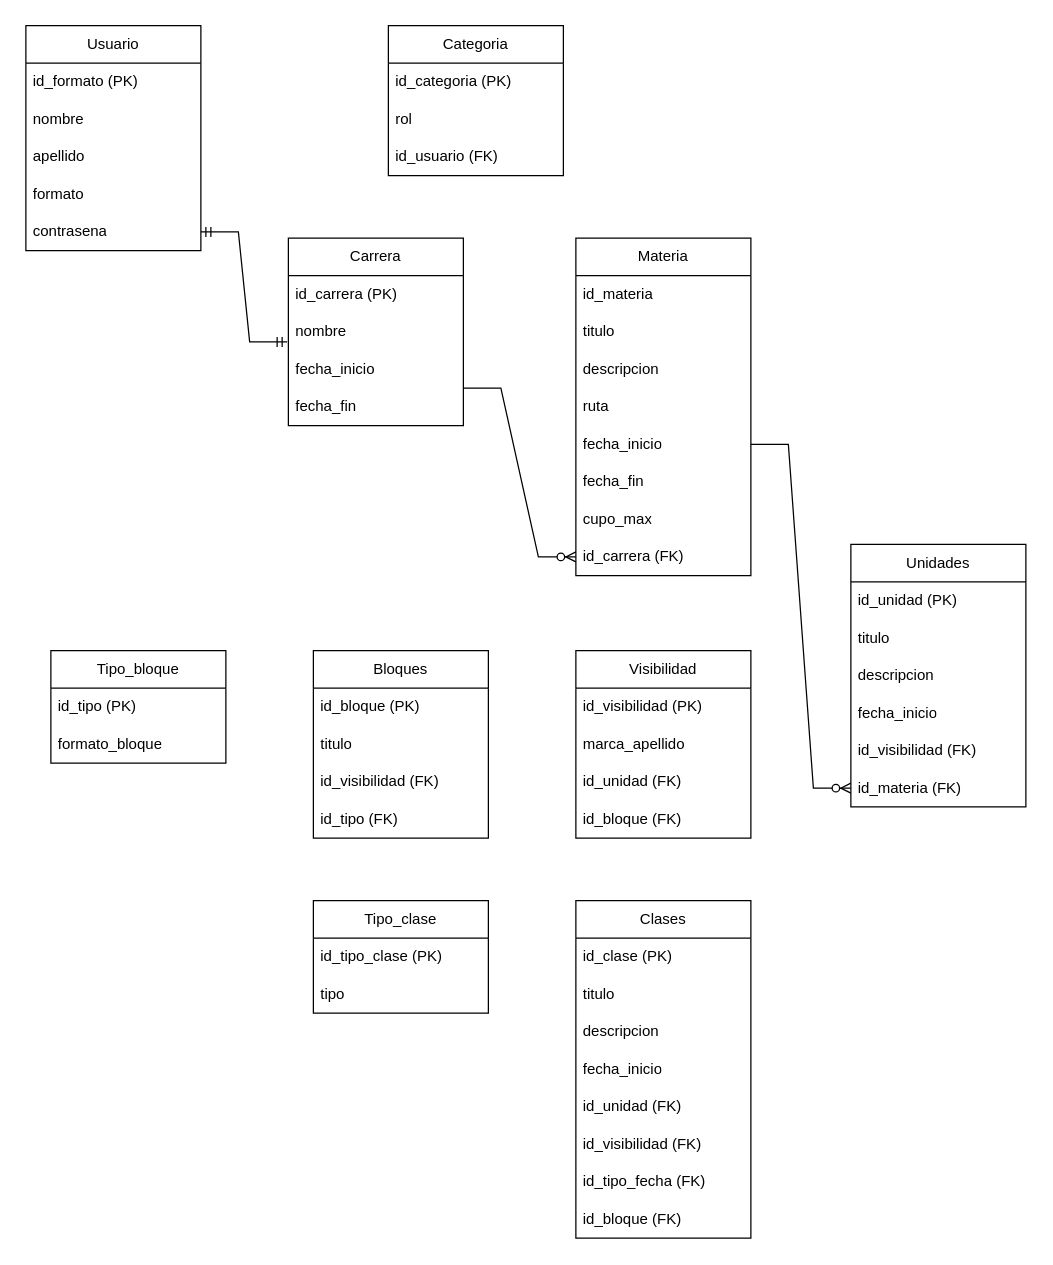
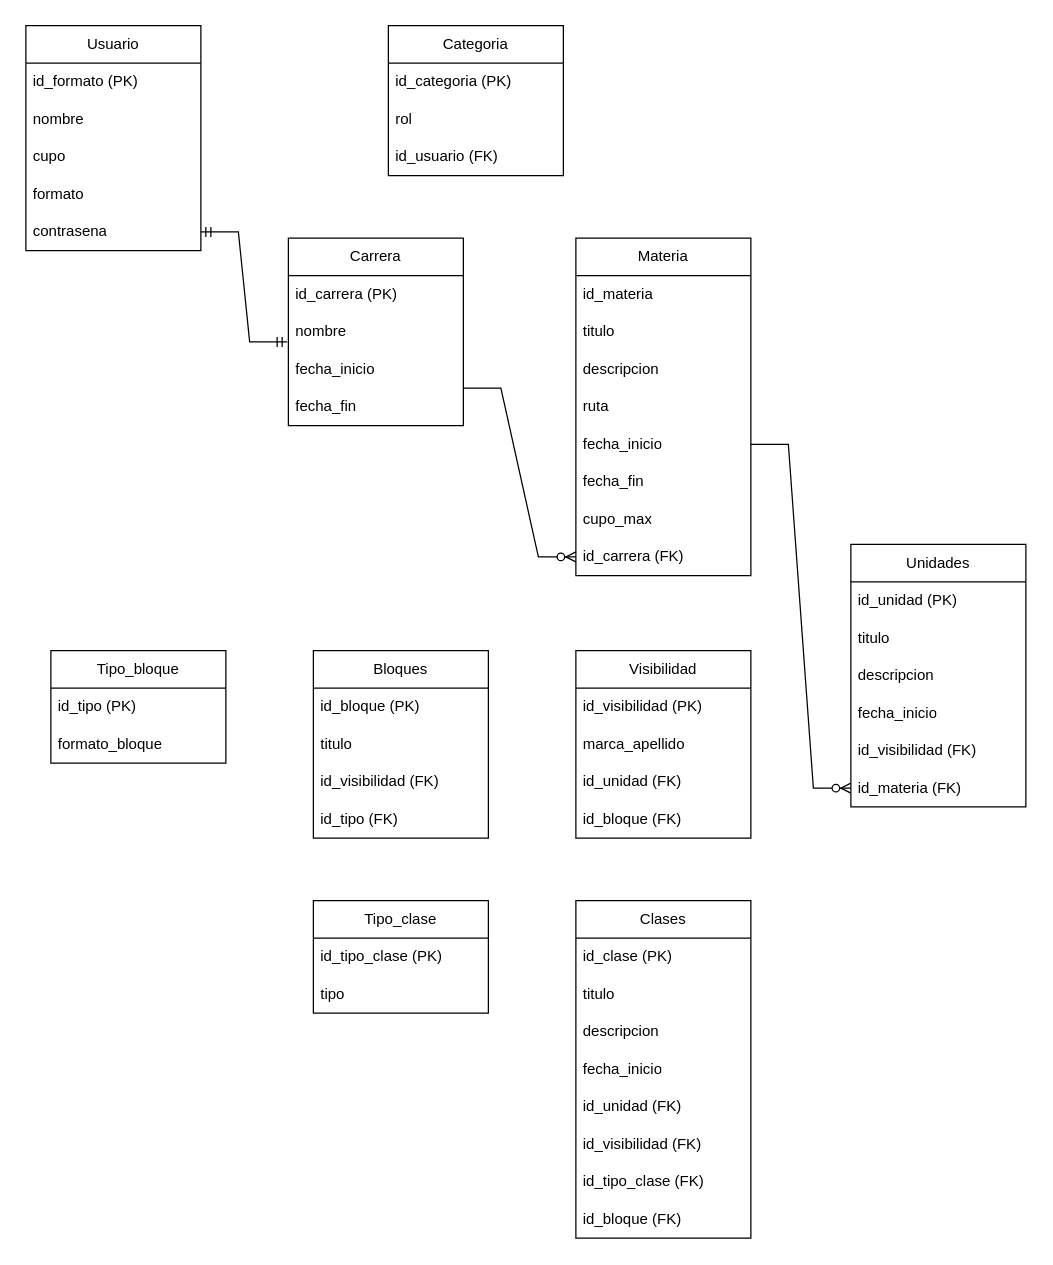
(61, 157) -> (50, 157)
(653, 1182) -> (651, 1182)
